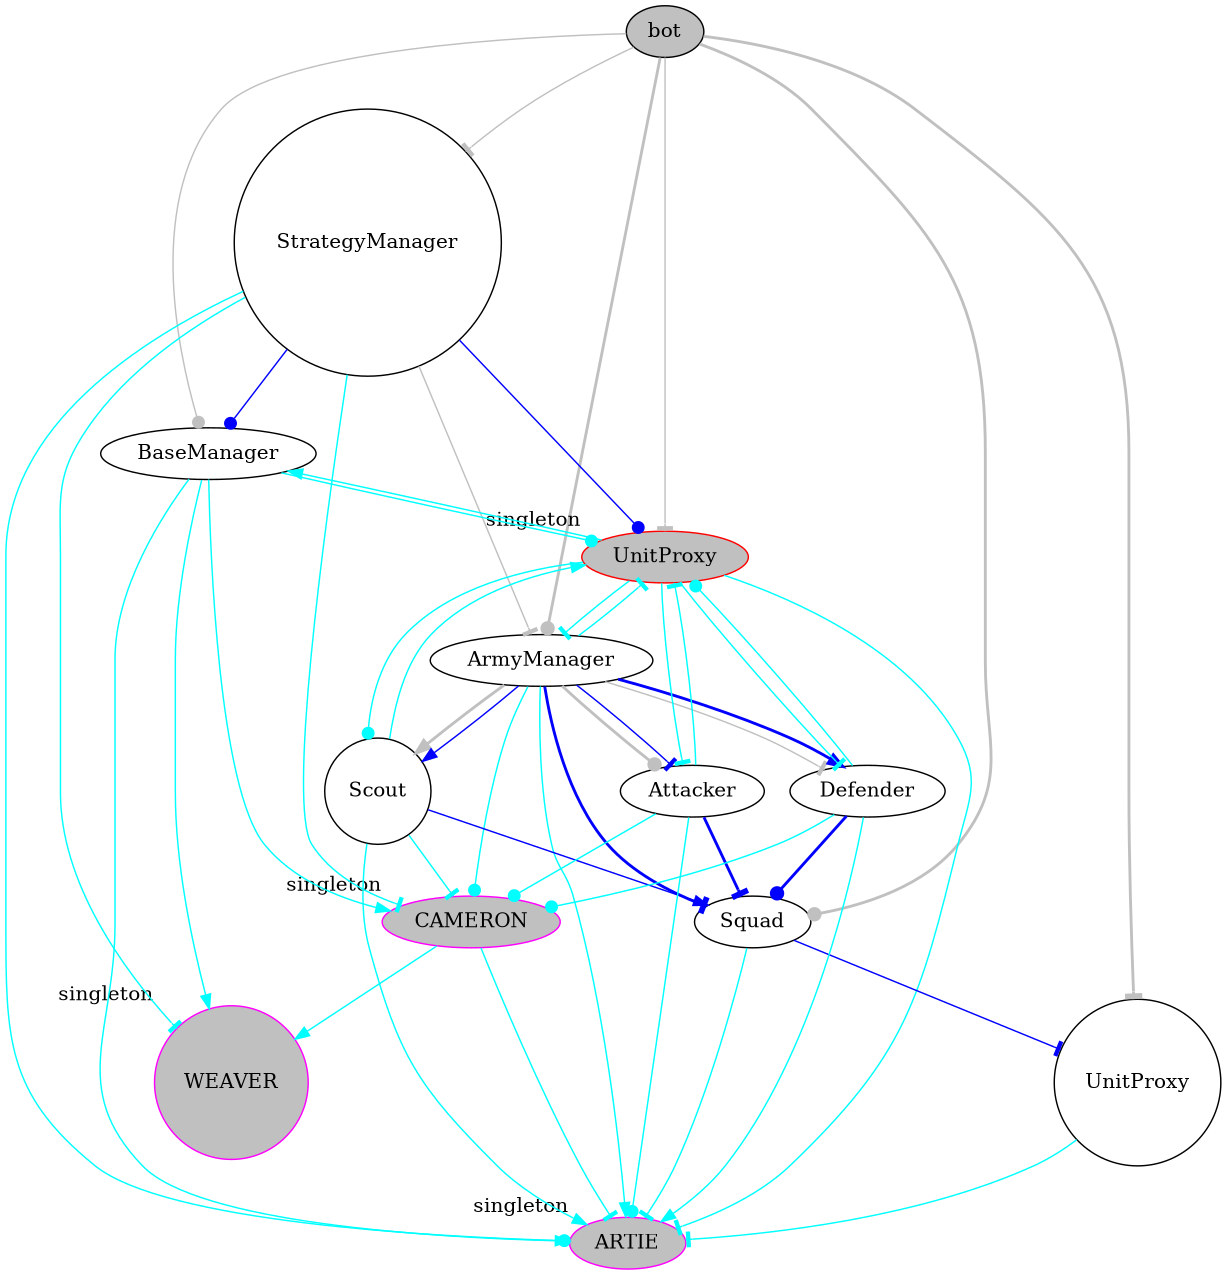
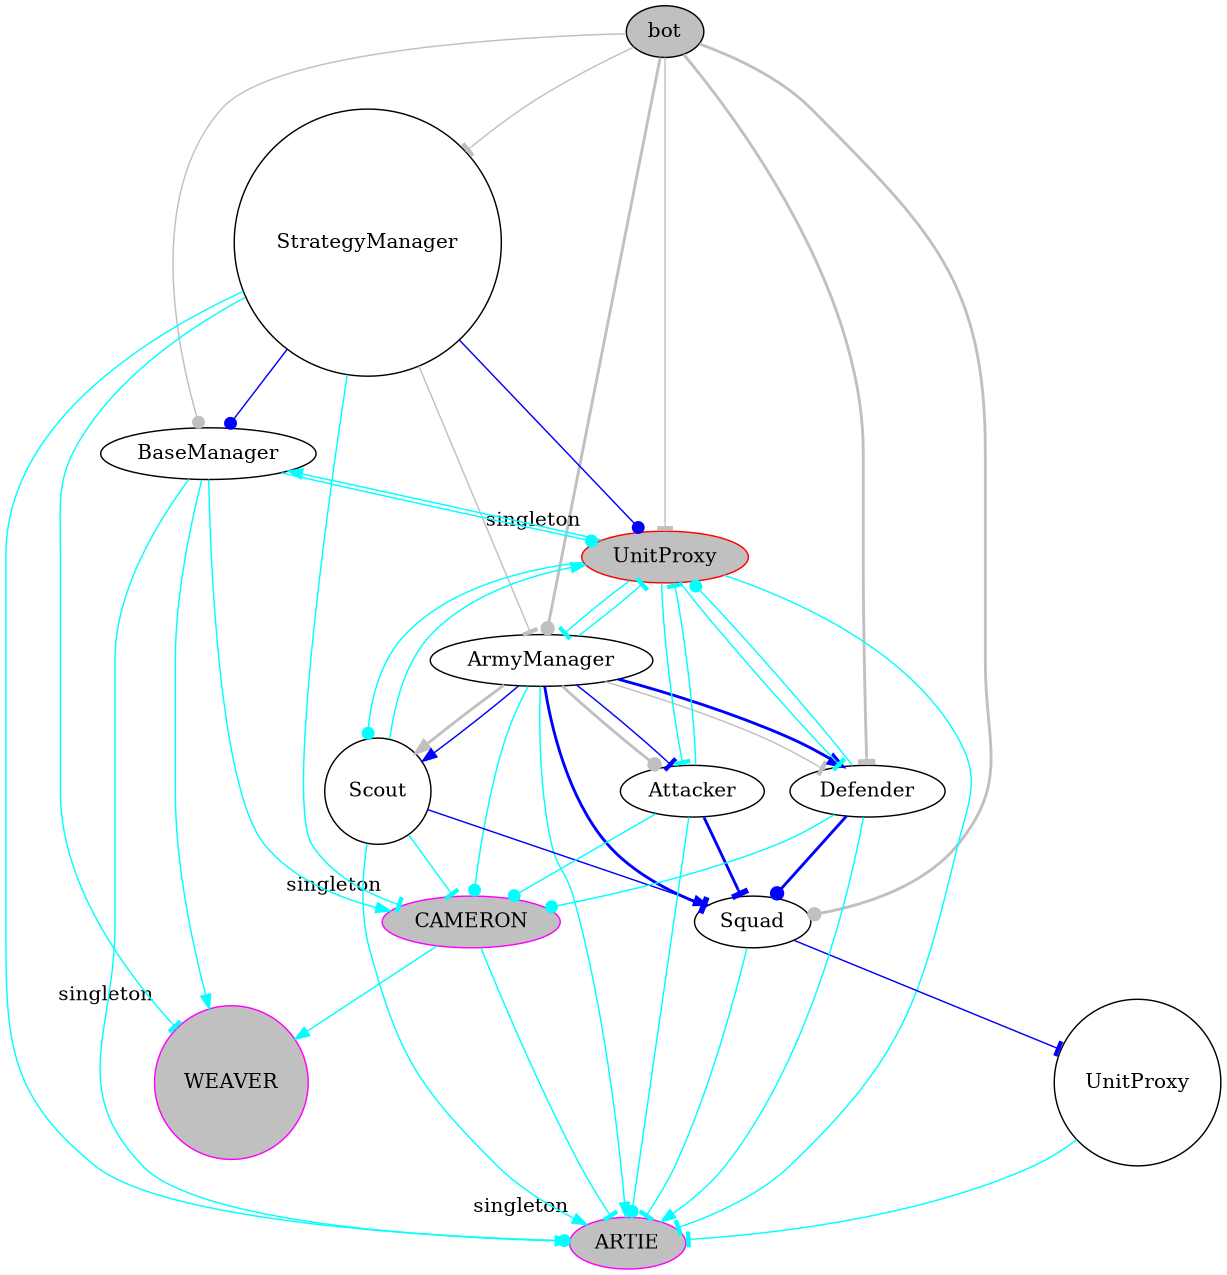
(1126, 396) -> (856, 383)
